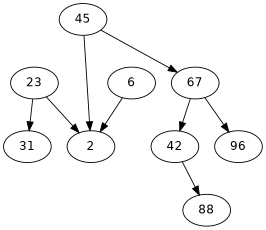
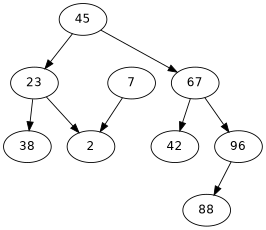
(87, 79) -> (61, 48)
(132, 83) -> (132, 83)
(27, 147) -> (27, 147)
(189, 174) -> (225, 174)
